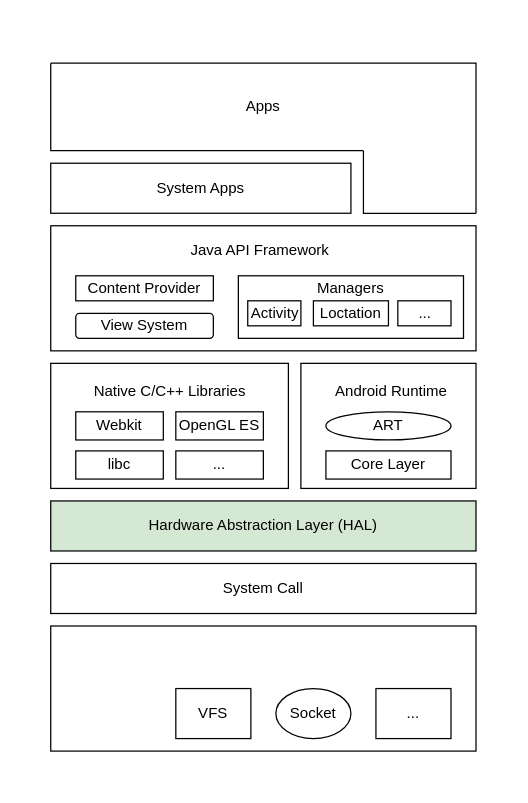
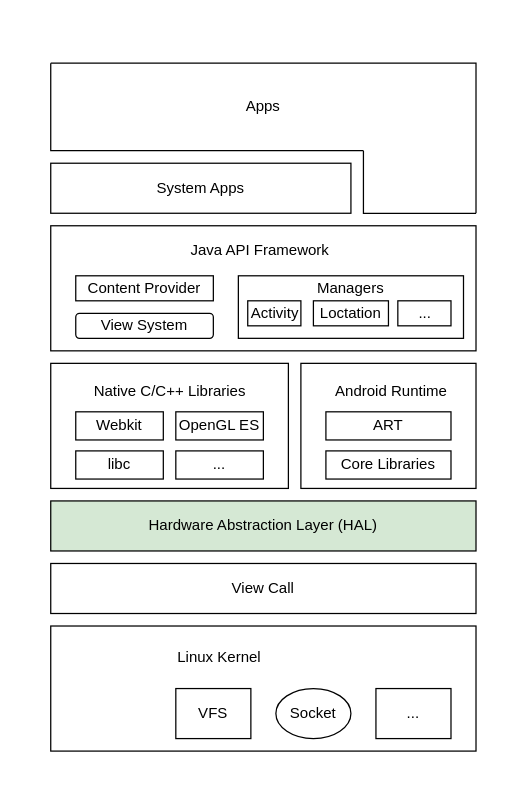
(388, 426) -> (388, 426)
(388, 464) -> (388, 464)
(263, 588) -> (263, 588)
none -> (219, 657)
